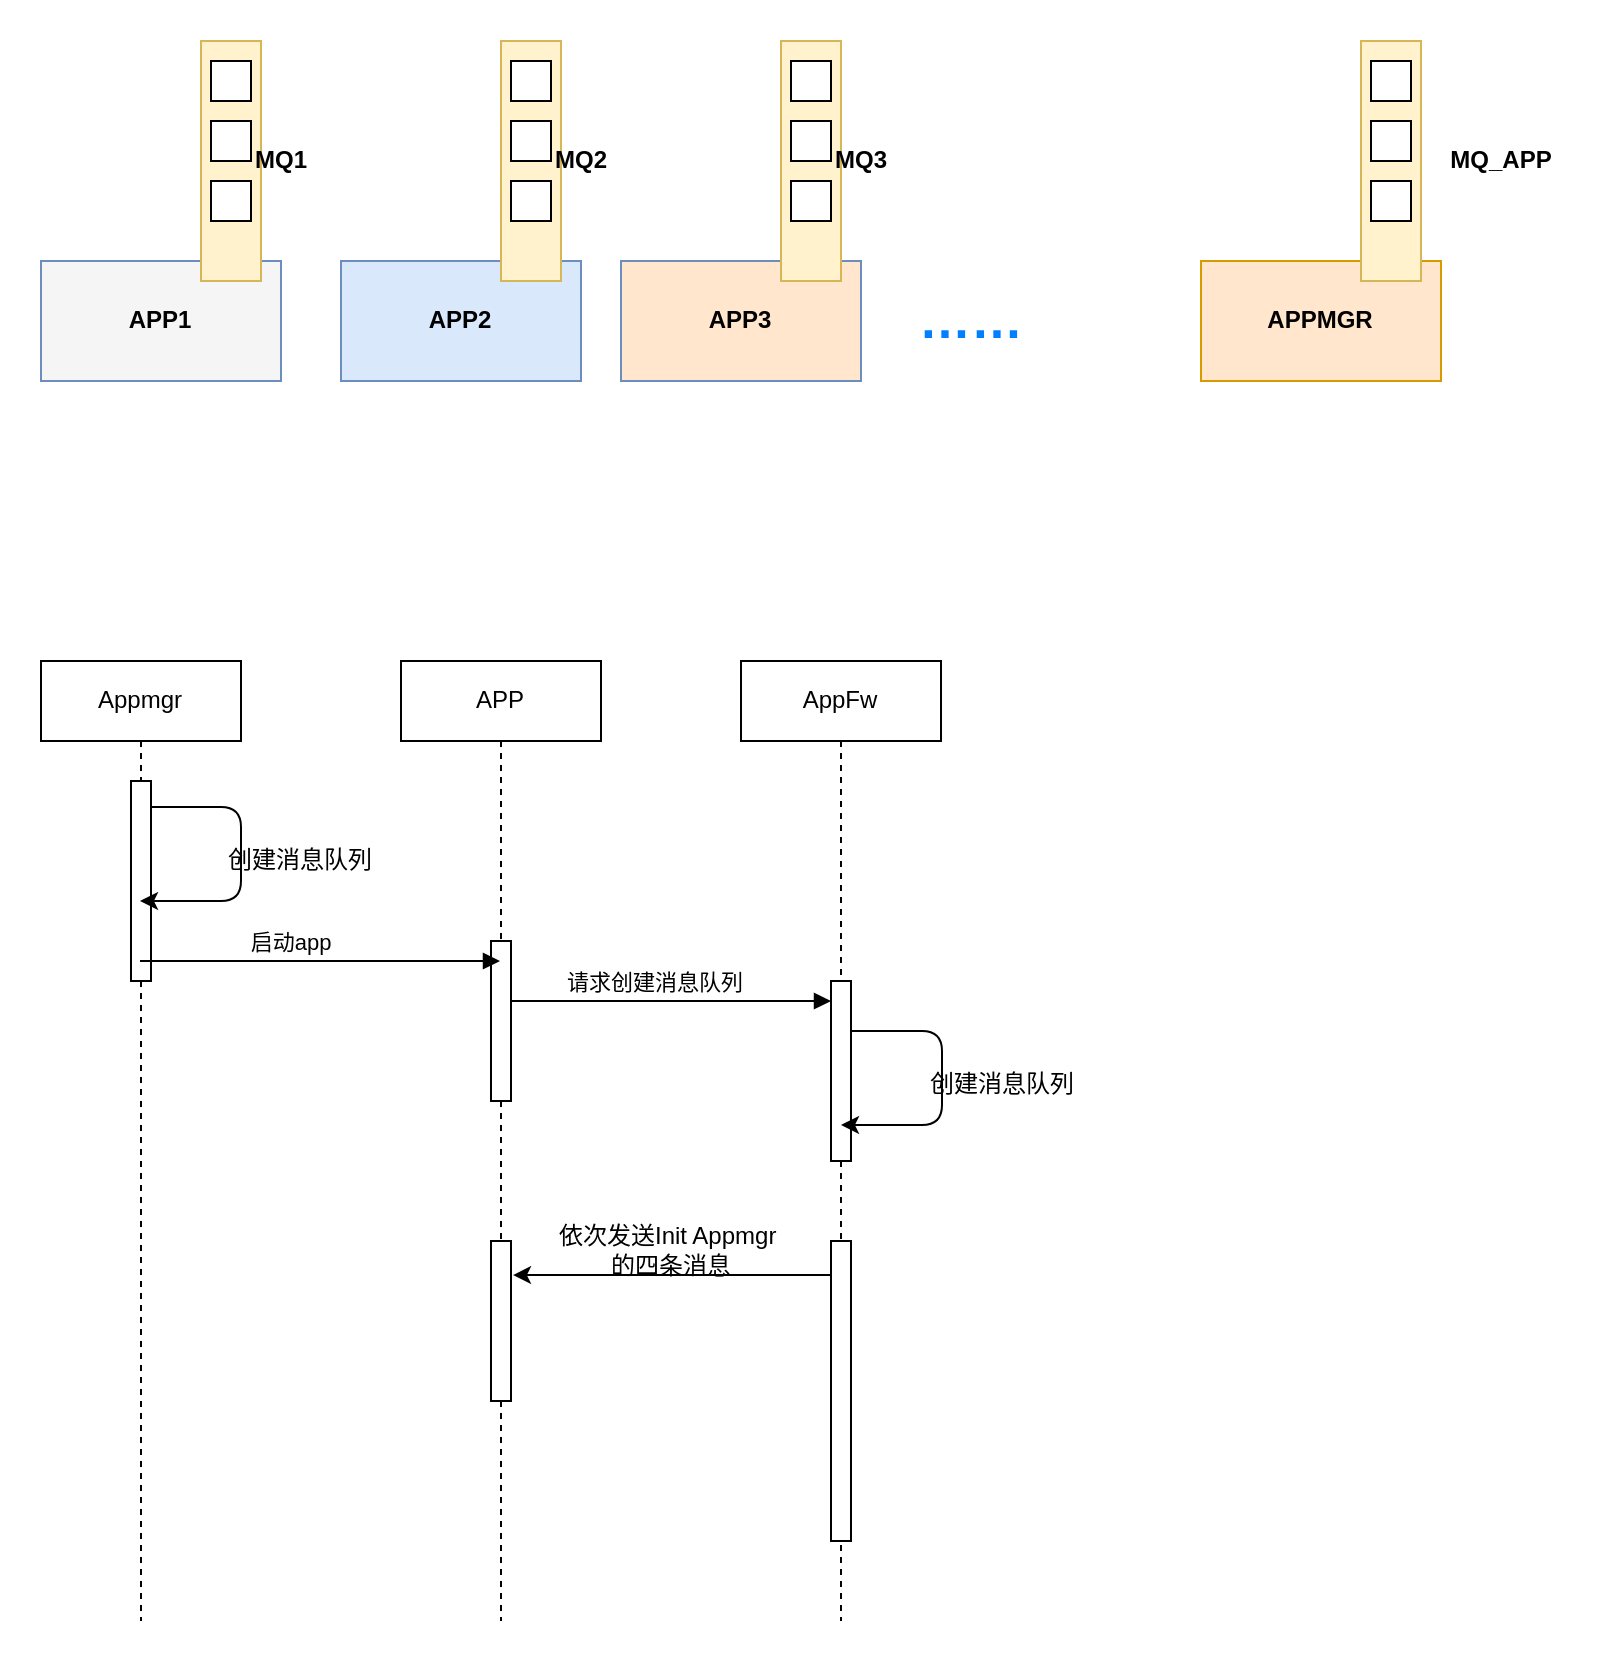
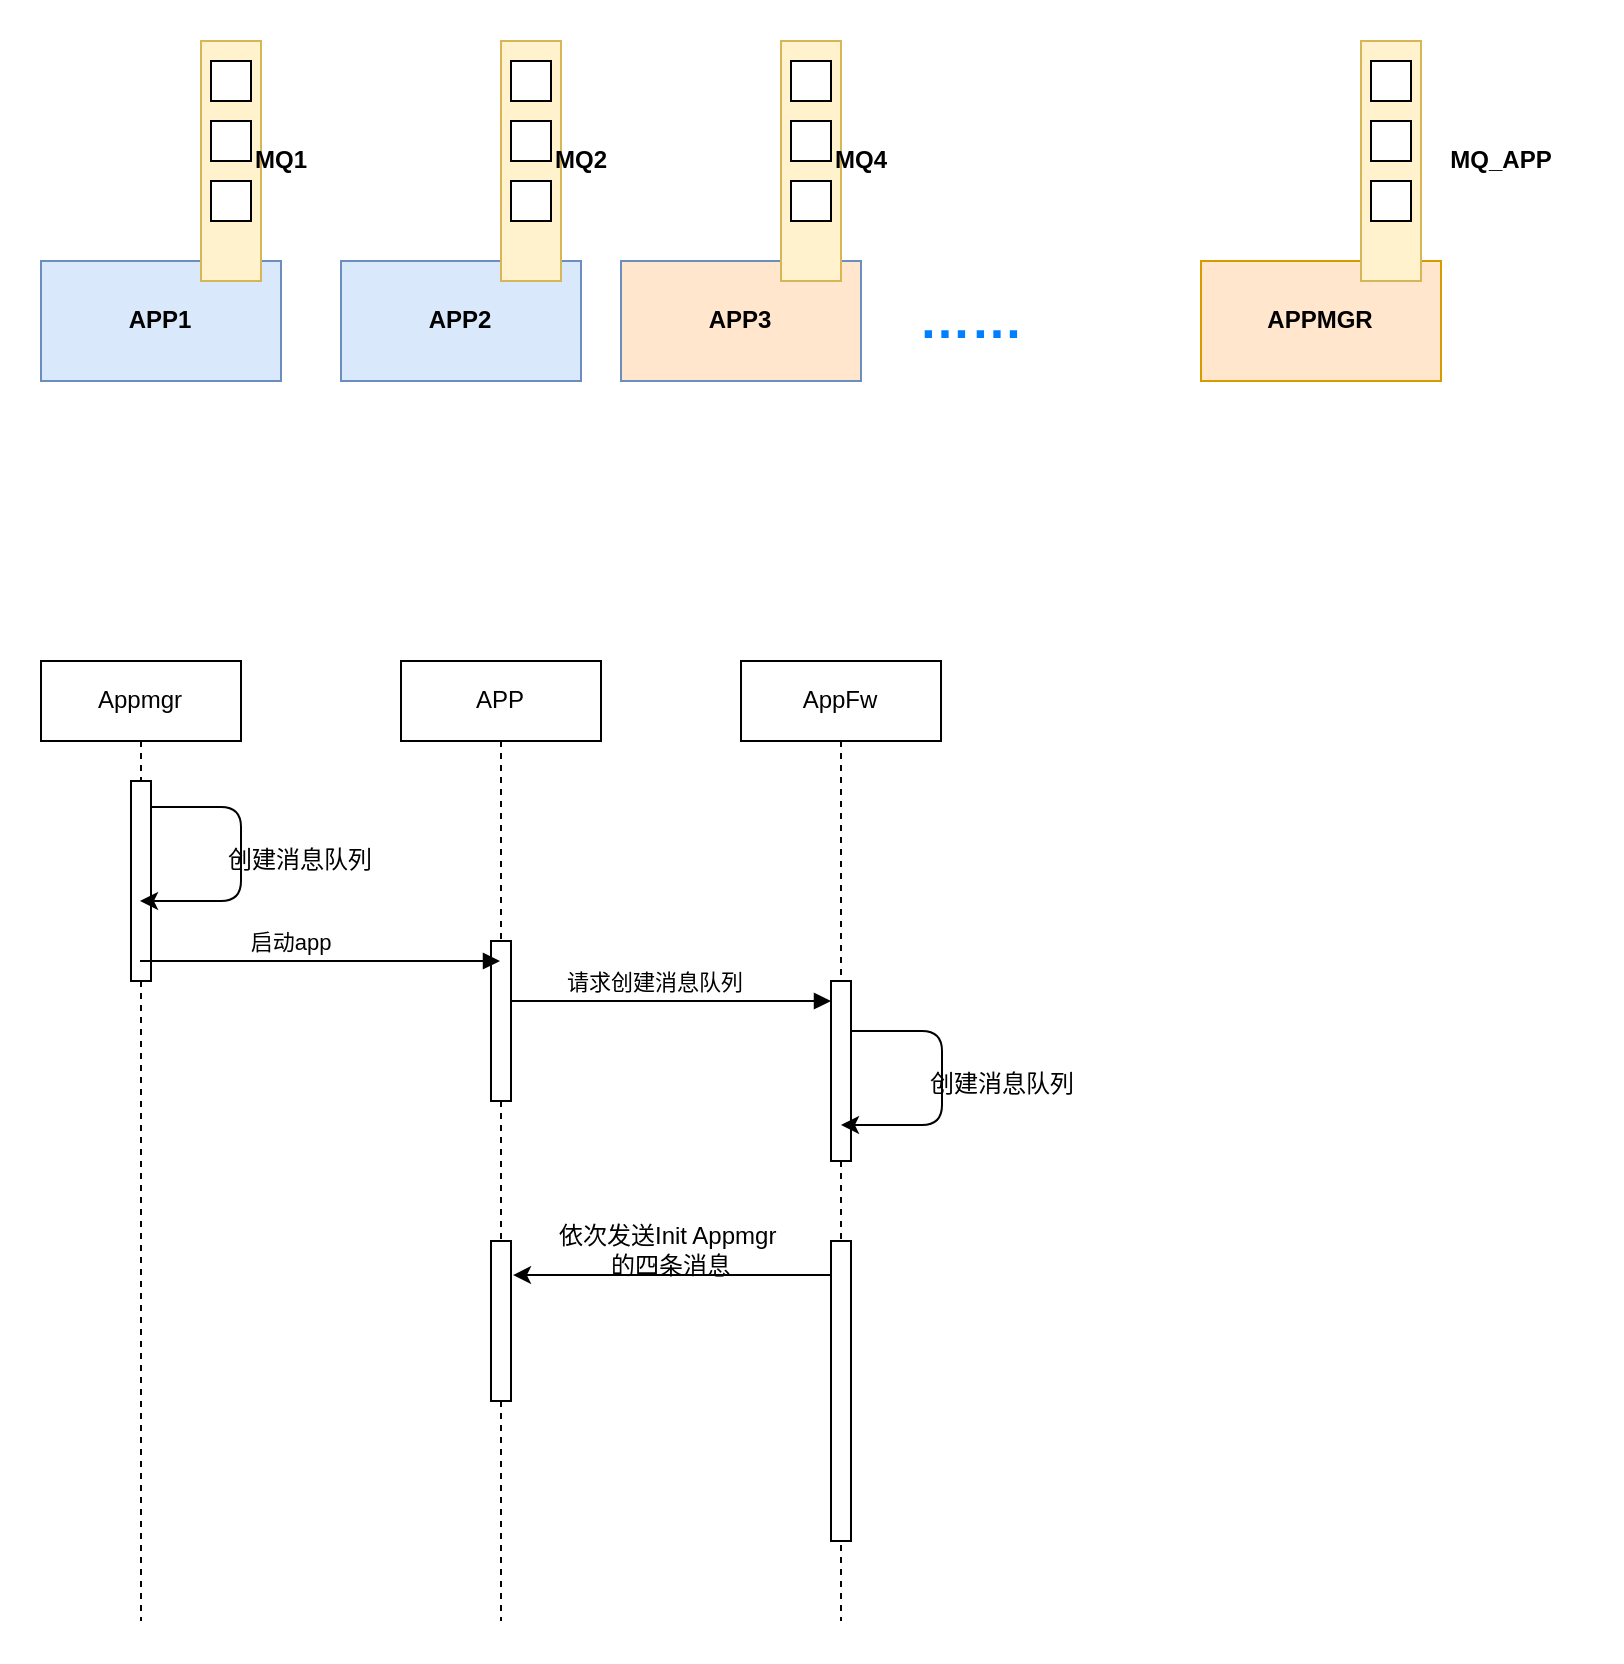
(862, 161) -> (862, 161)
(161, 321) -> (161, 321)
